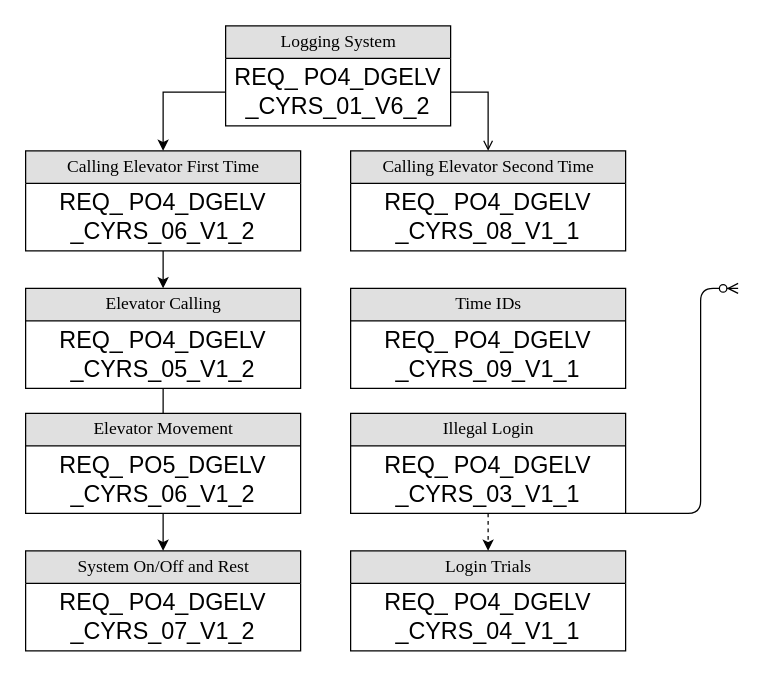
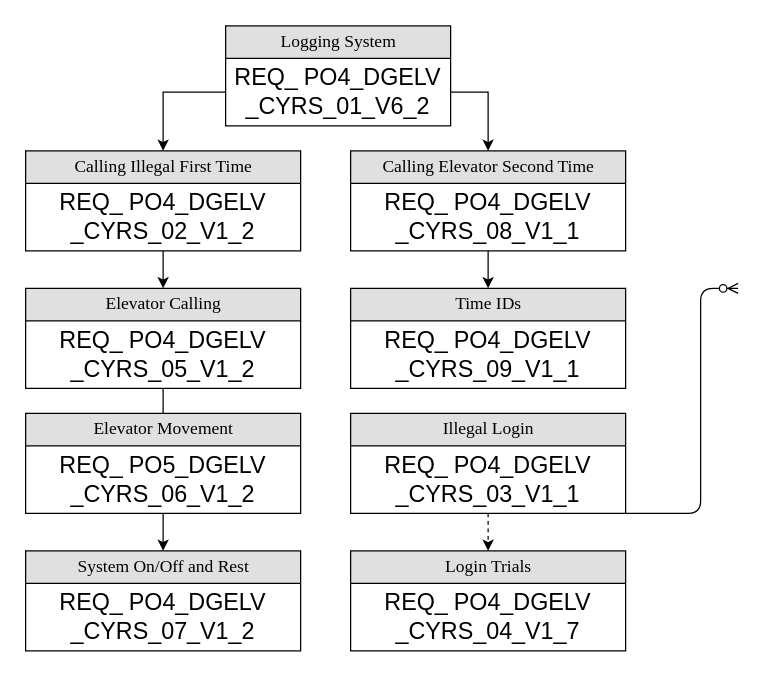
(488, 142) -> (488, 141)
(164, 167) -> (164, 167)
(163, 217) -> (163, 217)
none -> (488, 265)
(488, 617) -> (488, 617)
